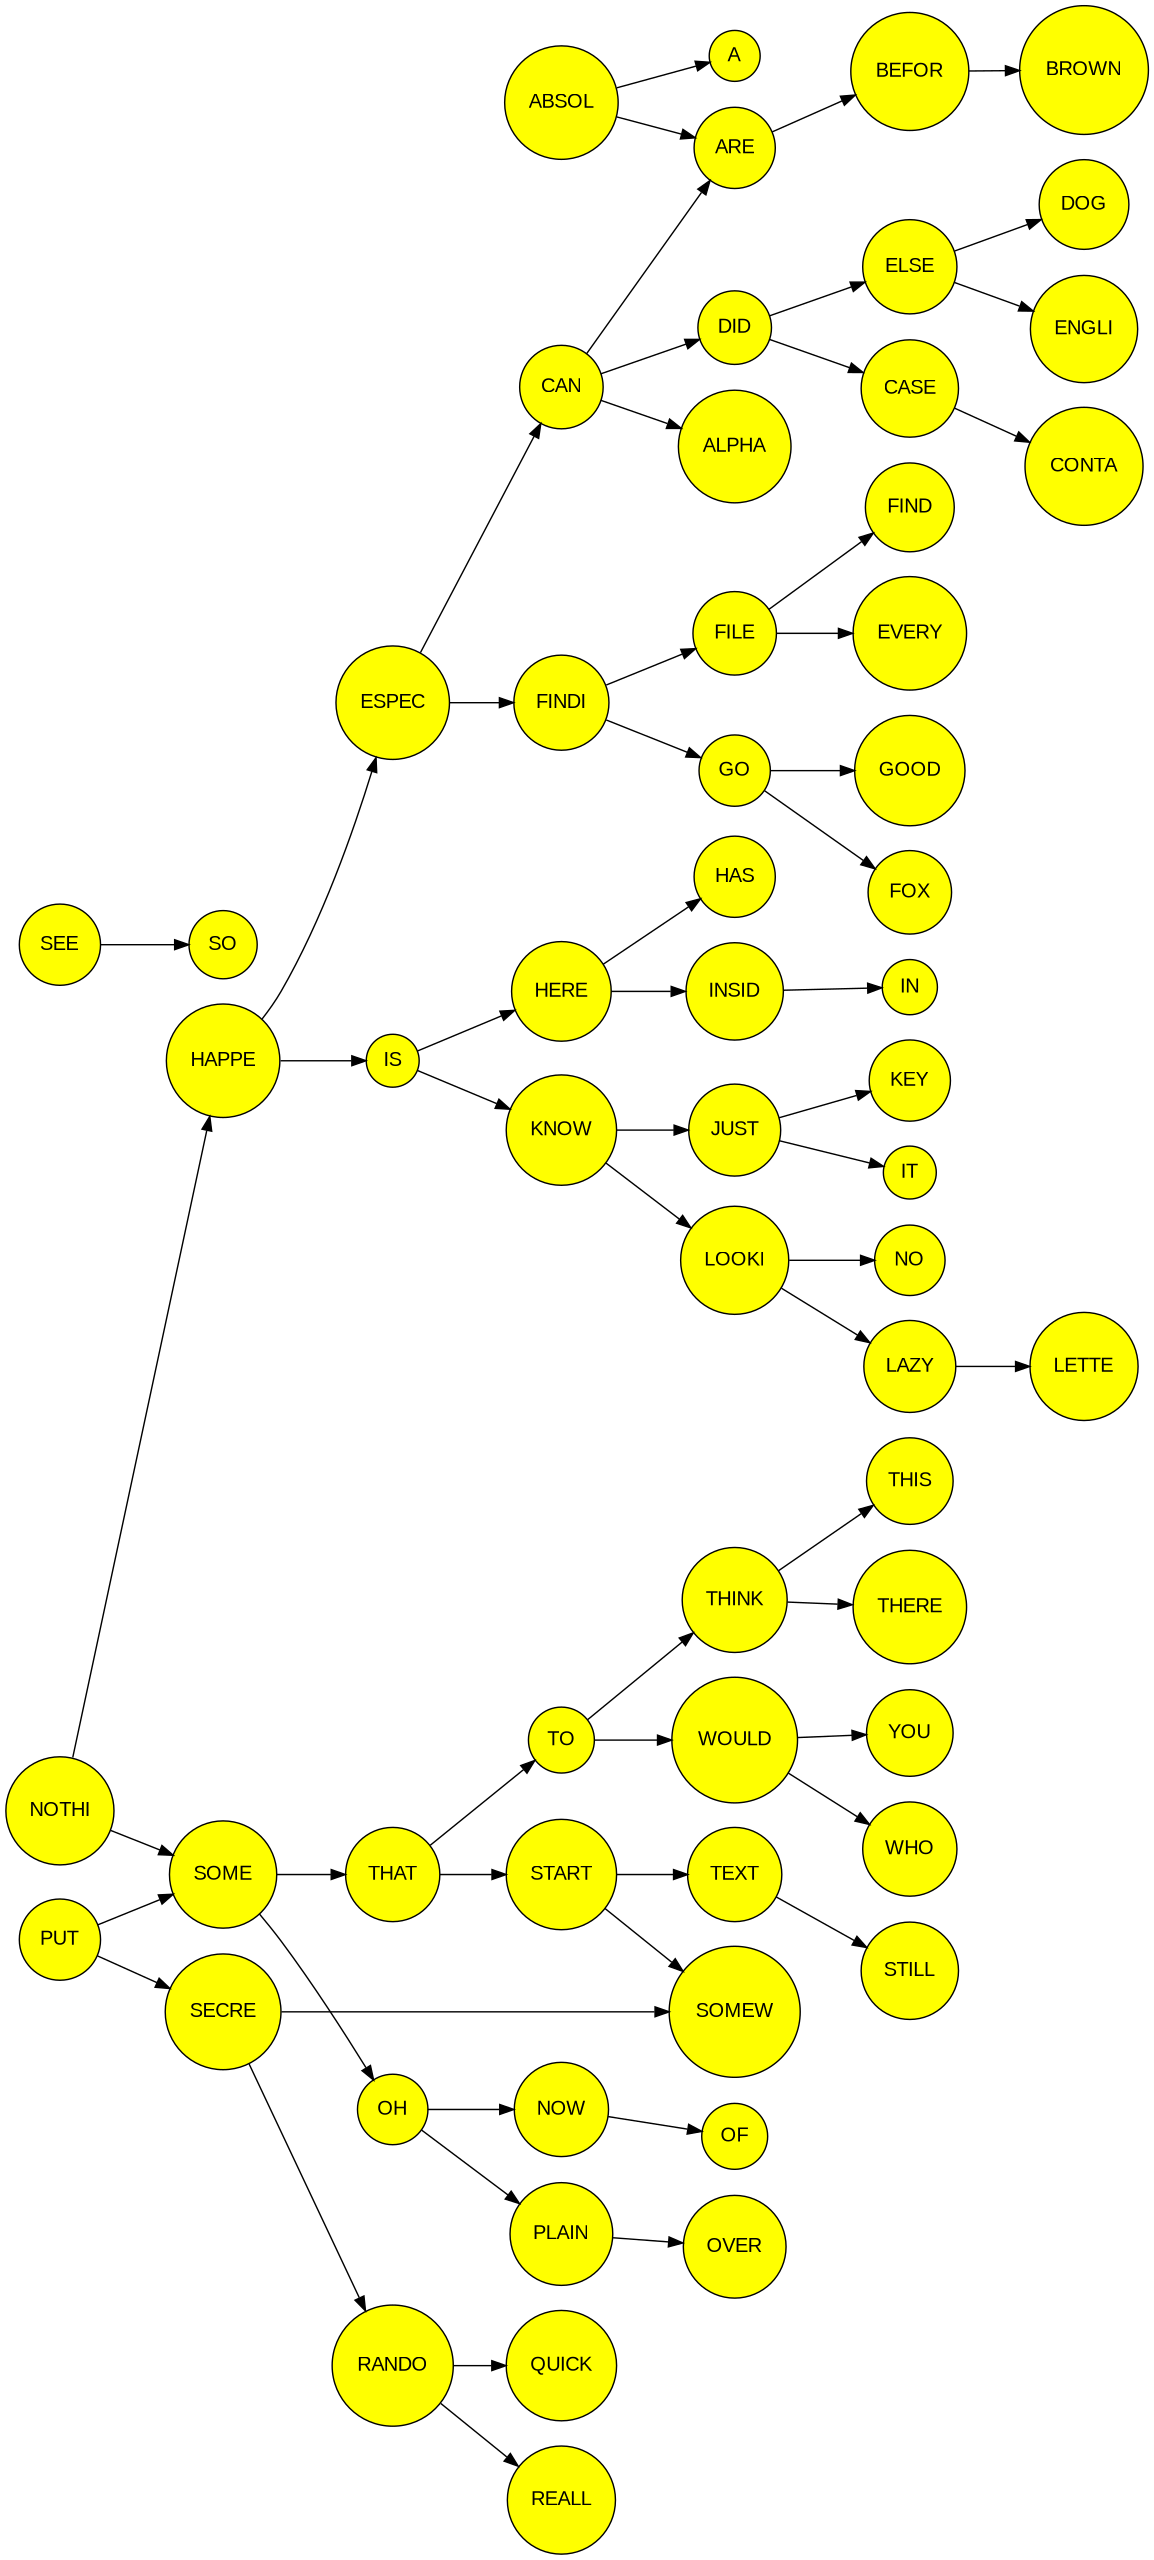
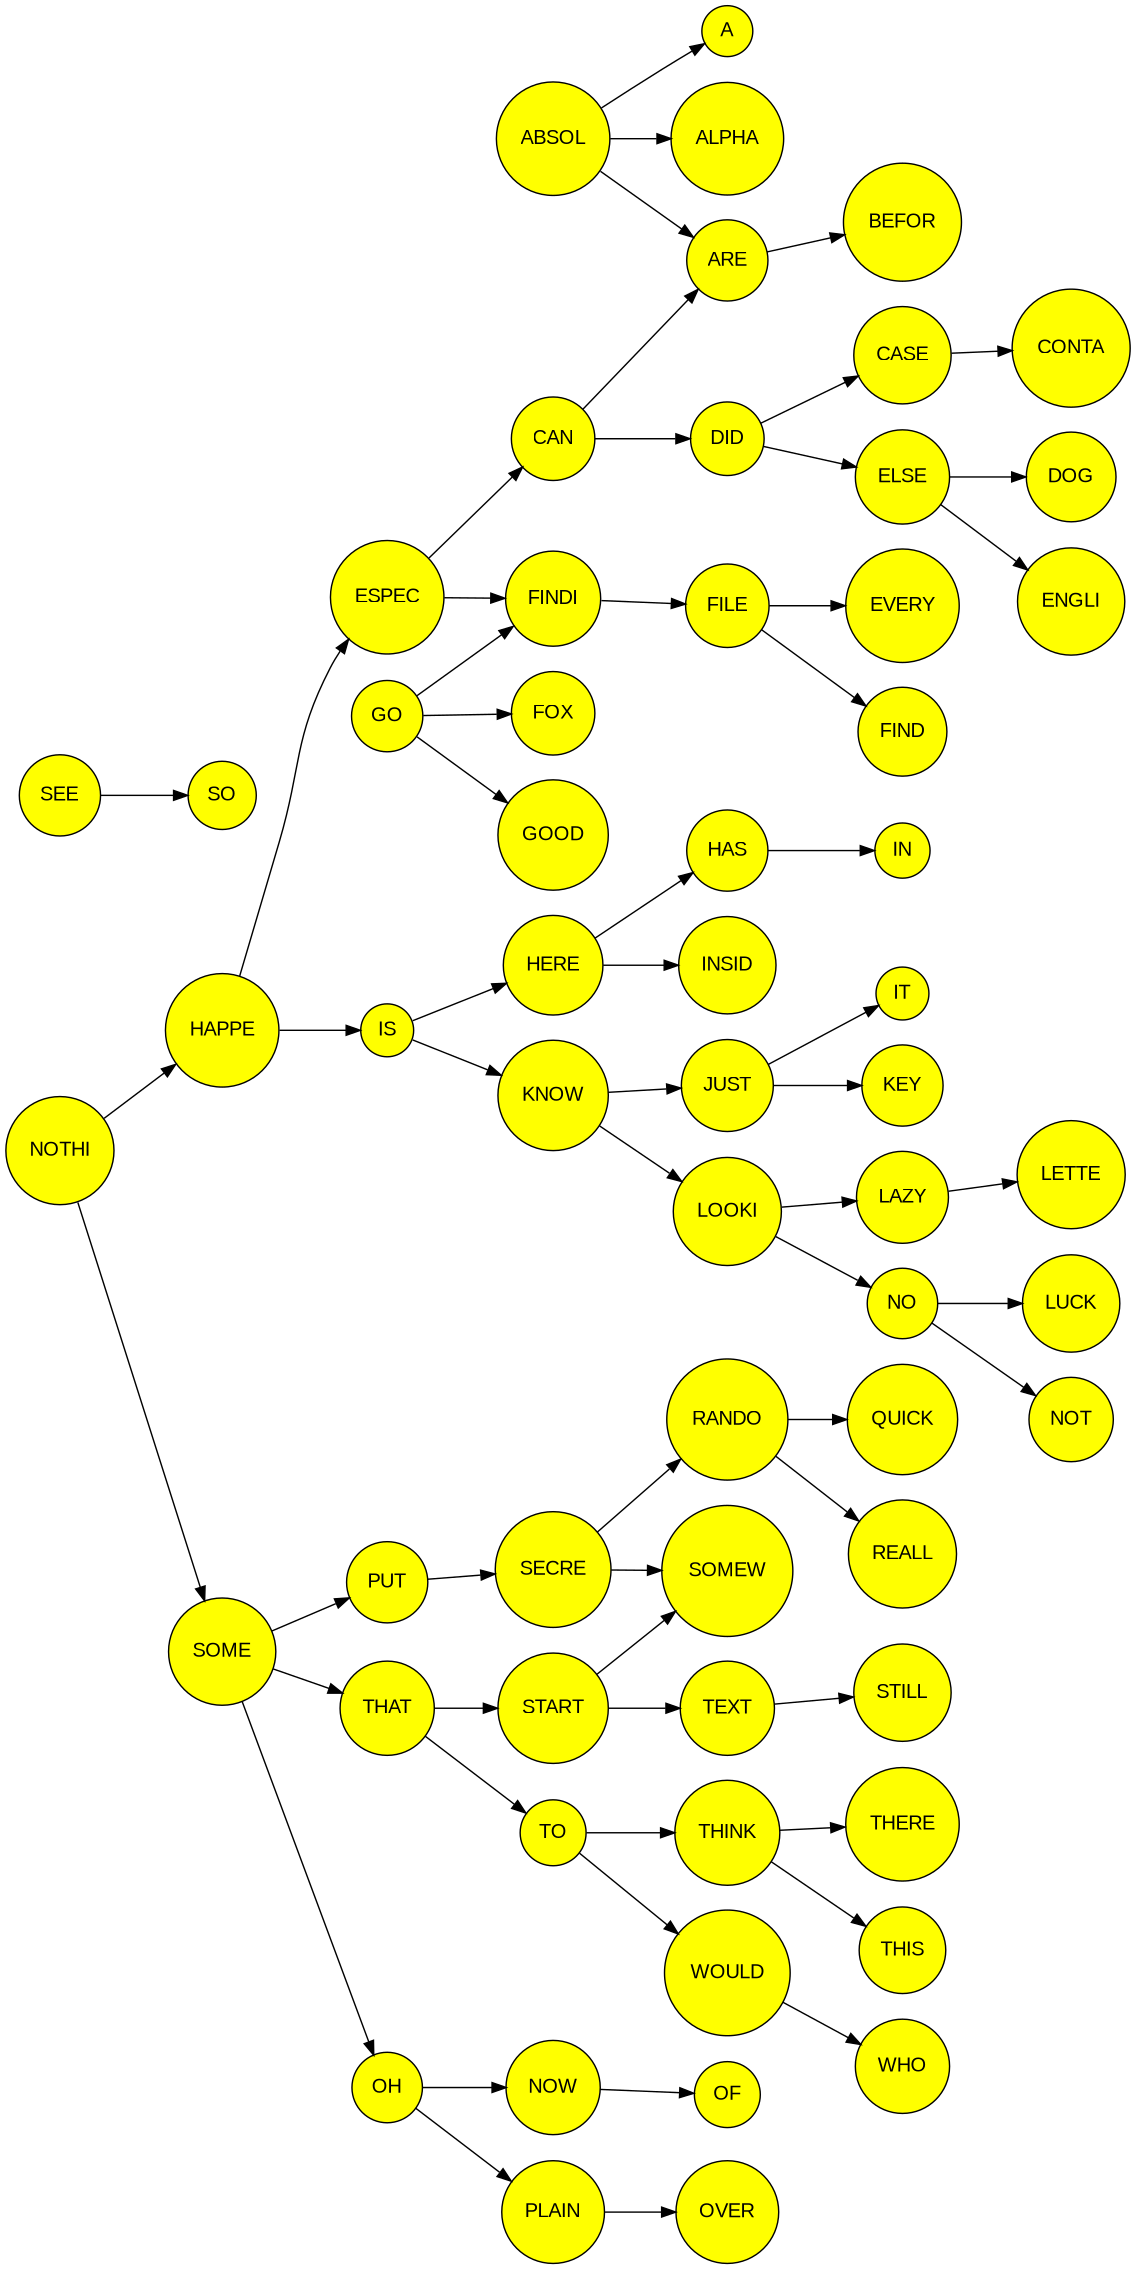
(1084, 70) -> none
(634, 412) -> (633, 139)
(647, 736) -> (459, 665)
(826, 989) -> (814, 851)
none -> (1071, 1303)
none -> (1071, 1420)
(910, 1733) -> none
(129, 1912) -> (304, 1617)
